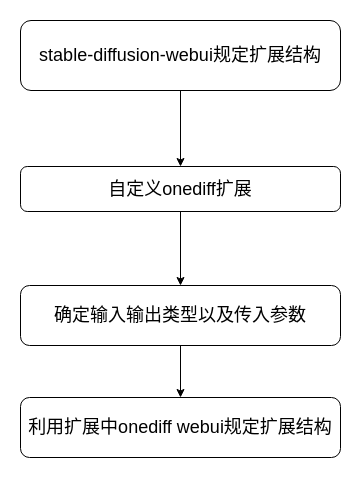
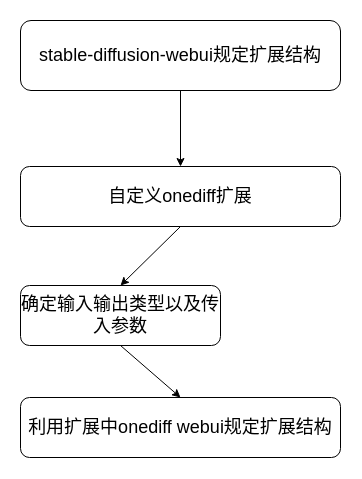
(181, 189) -> (181, 197)
(181, 316) -> (121, 316)
